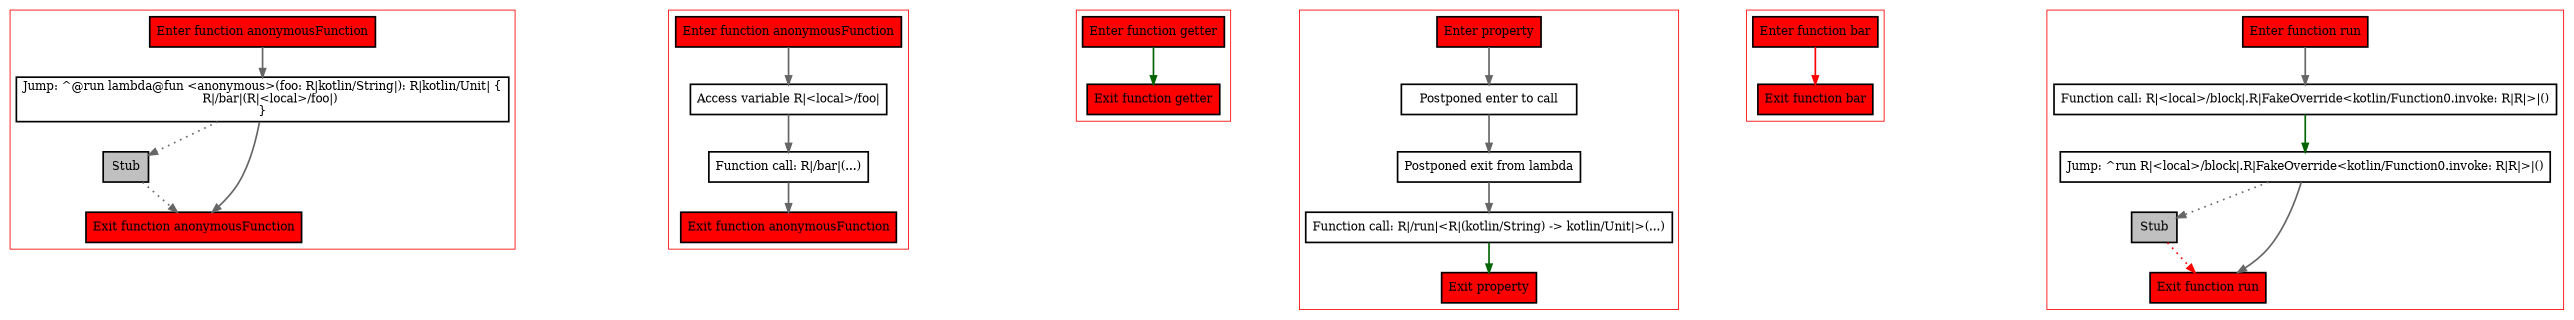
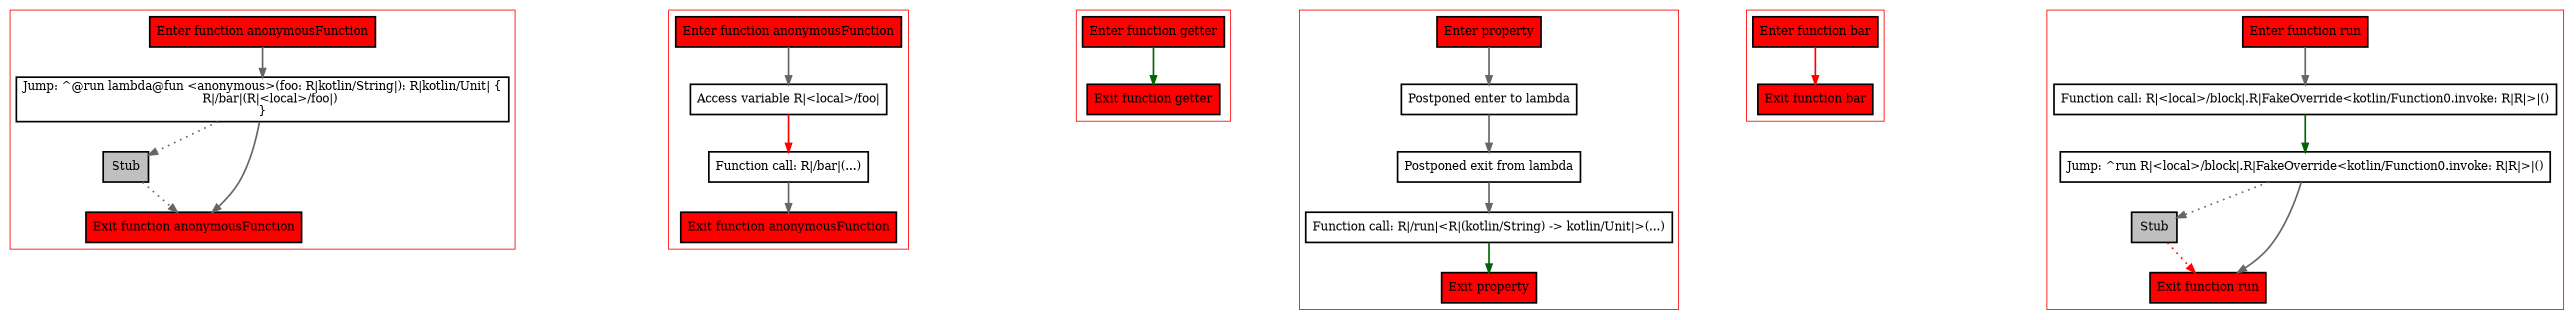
(1489, 99) -> (1489, 99)
(789, 129) -> (789, 129)
